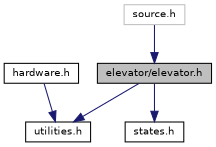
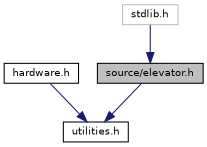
(154, 15) -> (150, 15)
(154, 73) -> (150, 73)
(154, 132) -> none
